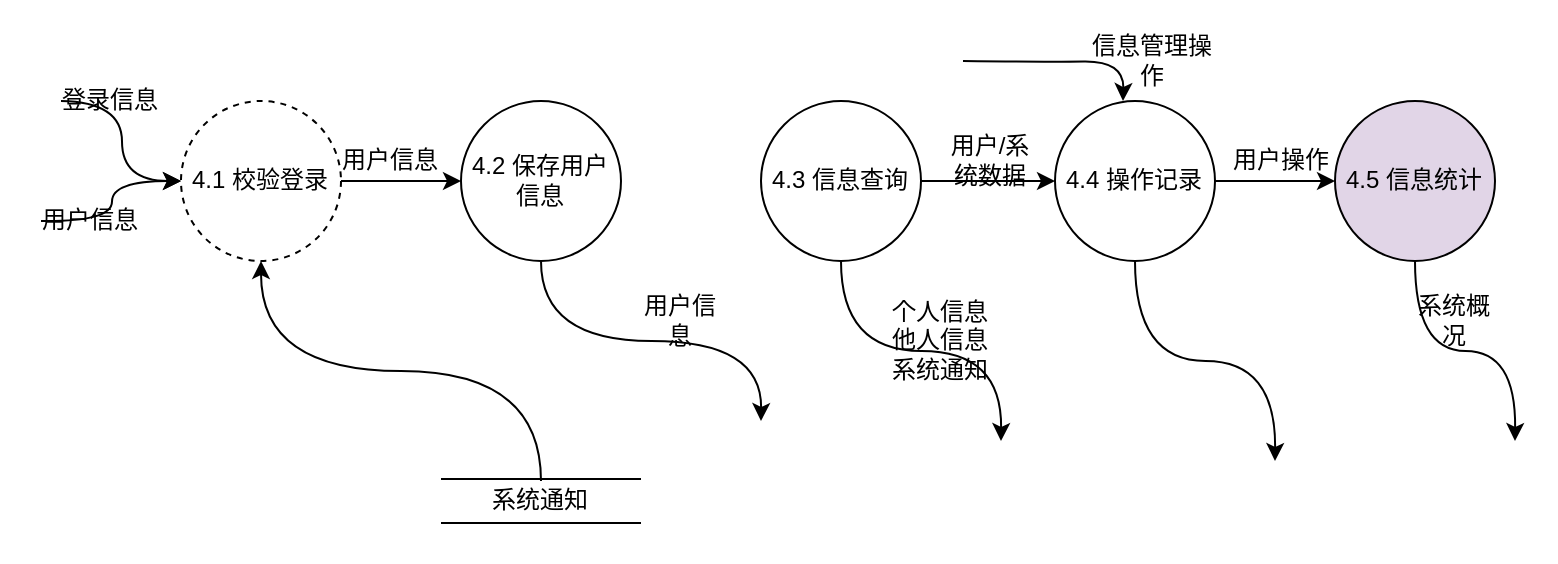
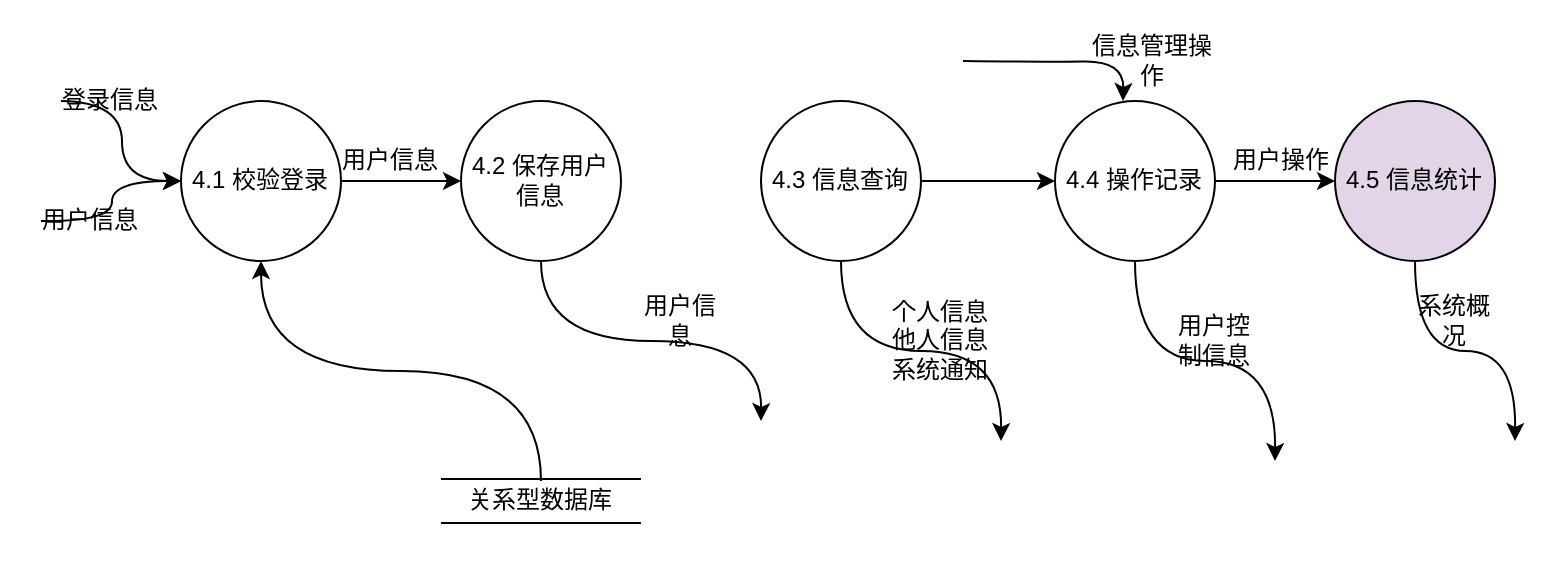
(991, 161) -> none
(261, 181) -> (261, 181)
none -> (1215, 341)
(541, 501) -> (541, 501)
